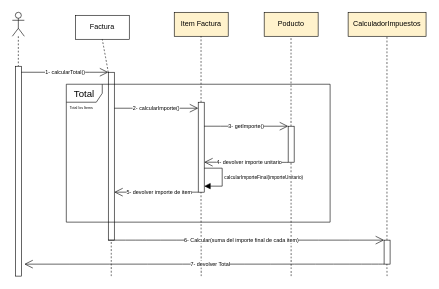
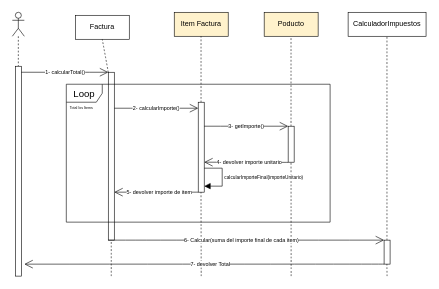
(387, 24) -> (387, 24)
(84, 93) -> (84, 93)
